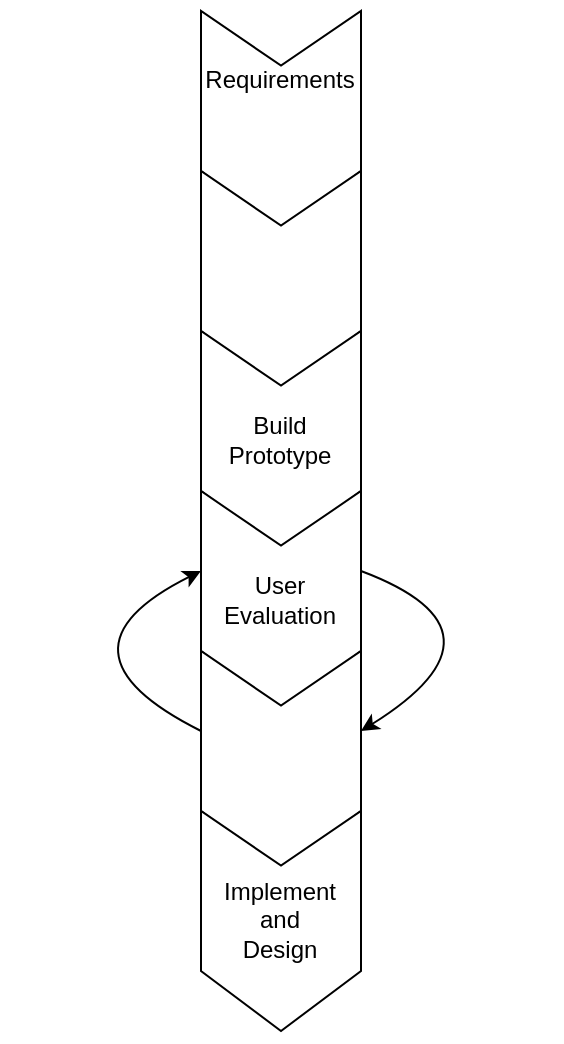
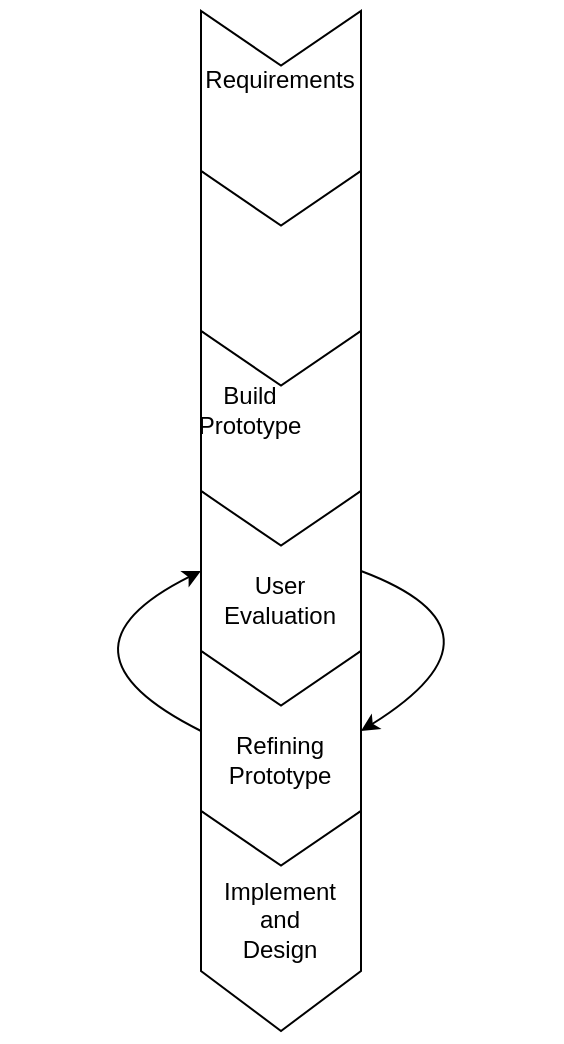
(281, 441) -> (251, 411)
none -> (281, 761)
